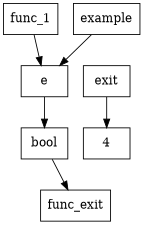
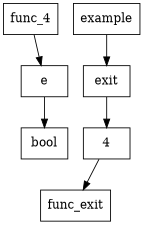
(31, 19) -> (31, 19)
(79, 47) -> (107, 46)
(58, 171) -> (93, 171)
